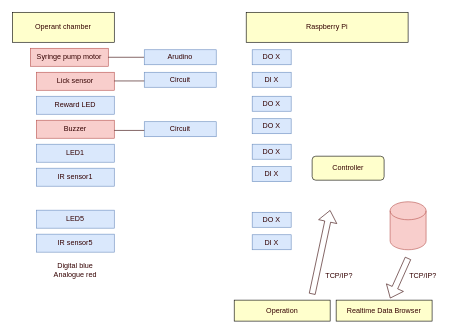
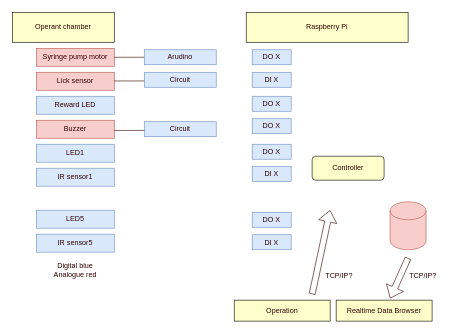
(69, 57) -> (75, 57)
